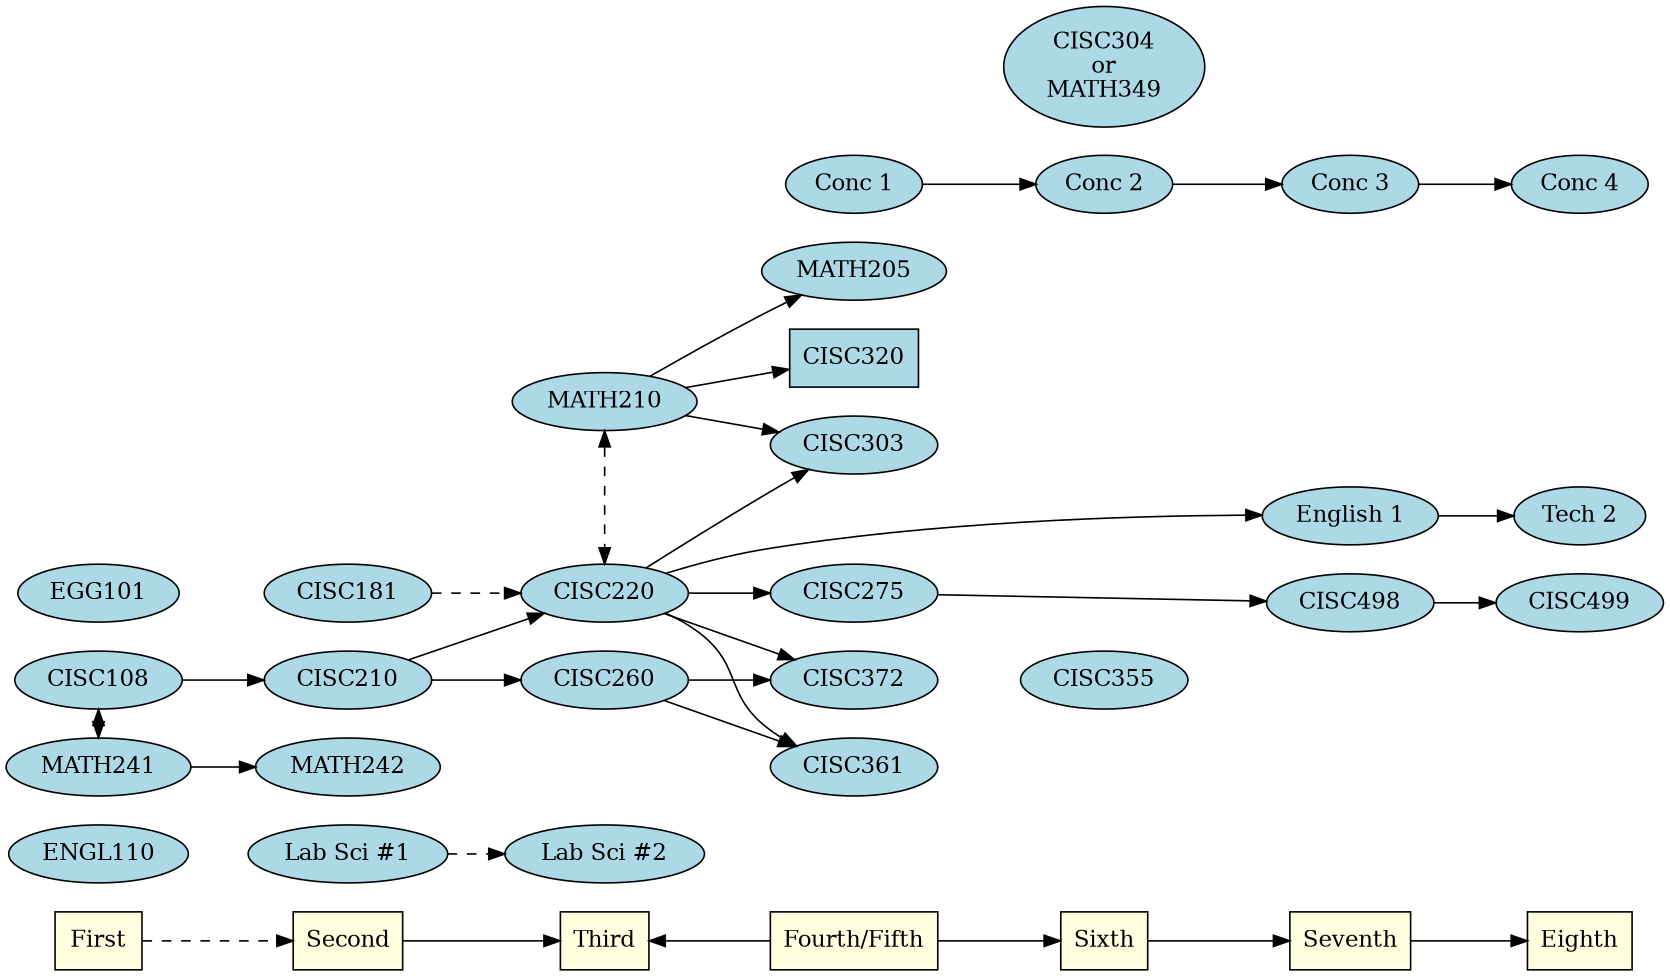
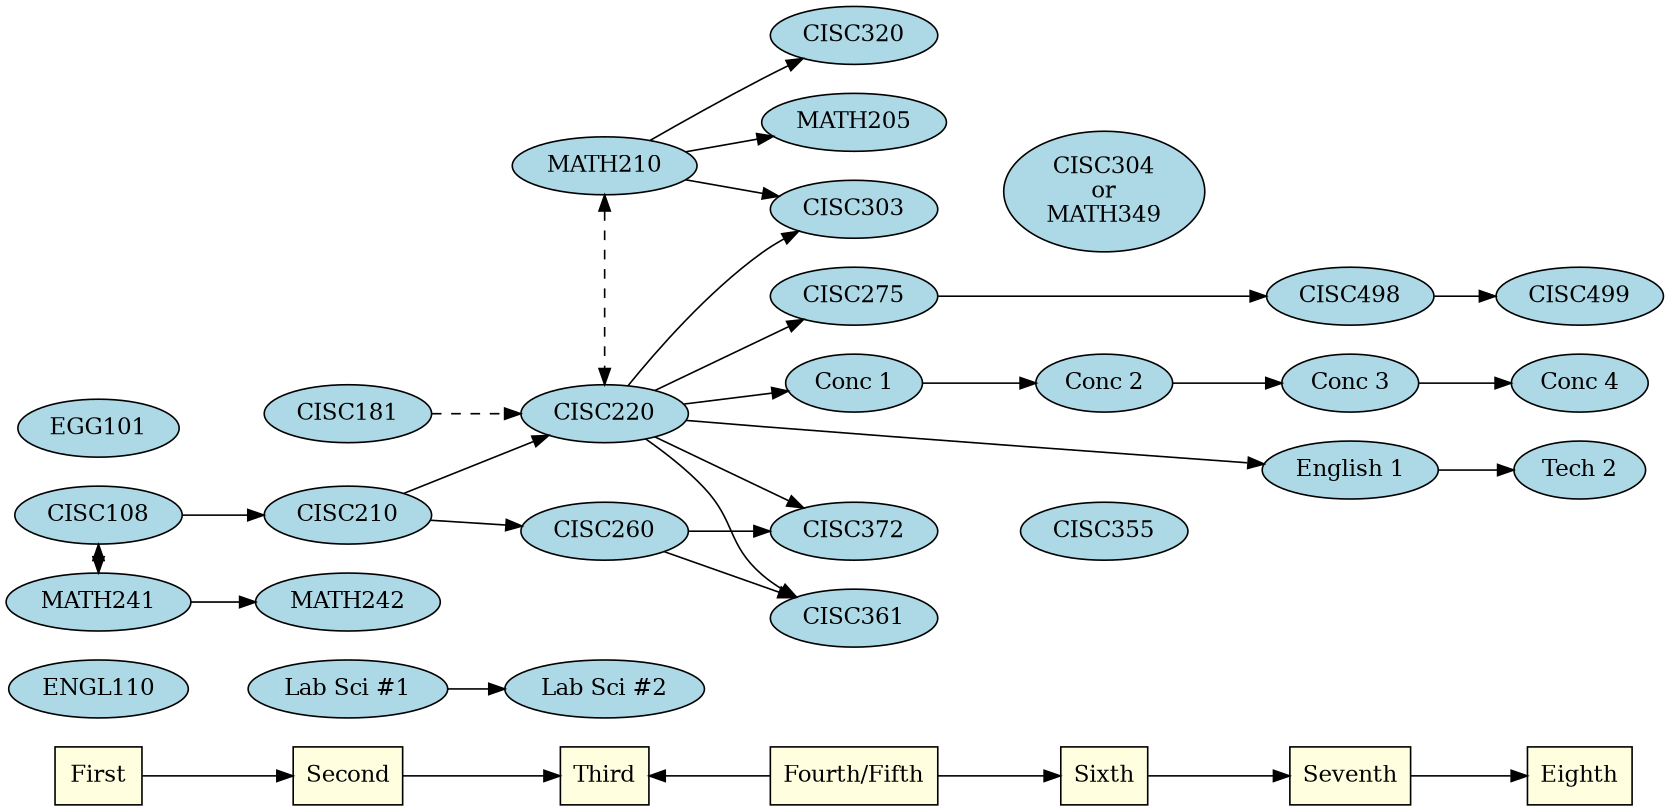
(854, 358) -> (854, 35)
none -> (728, 399)
(468, 854) -> (468, 689)
(209, 941) -> (209, 776)
